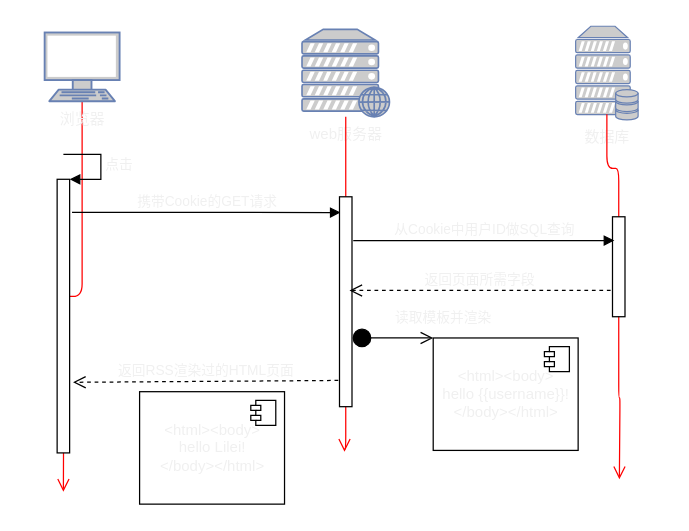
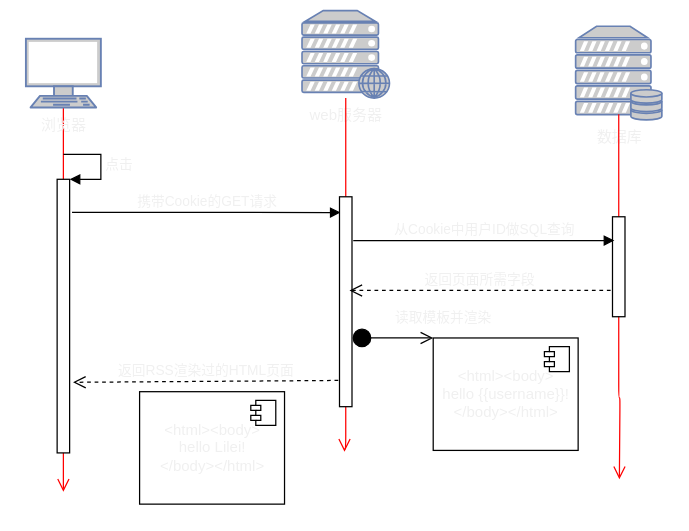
(82, 67) -> (63, 73)
(346, 73) -> (346, 54)
(607, 73) -> (619, 73)
